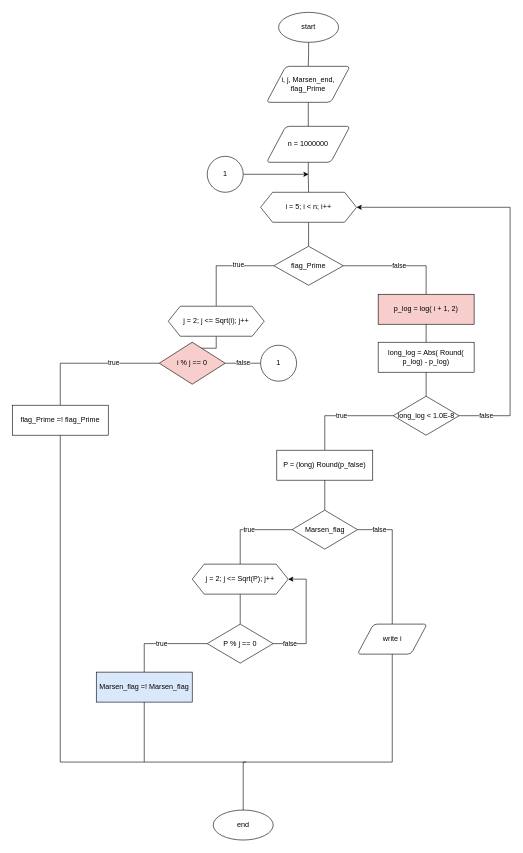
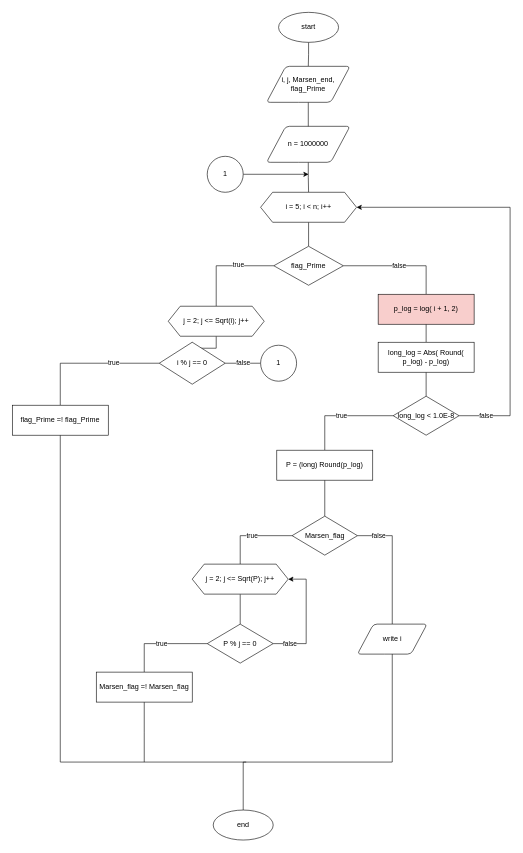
(192, 363) -> (192, 363)
(325, 465) -> (325, 465)
(325, 530) -> (325, 536)
(144, 687) -> (144, 687)
